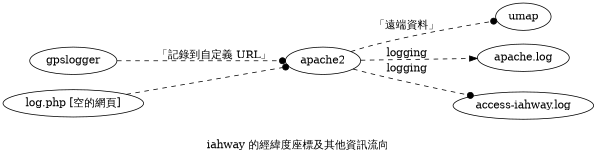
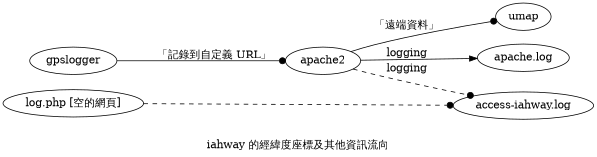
(420, 34) -> (420, 34)
(415, 59) -> (415, 59)
(198, 61) -> (198, 61)
(204, 81) -> (295, 104)
